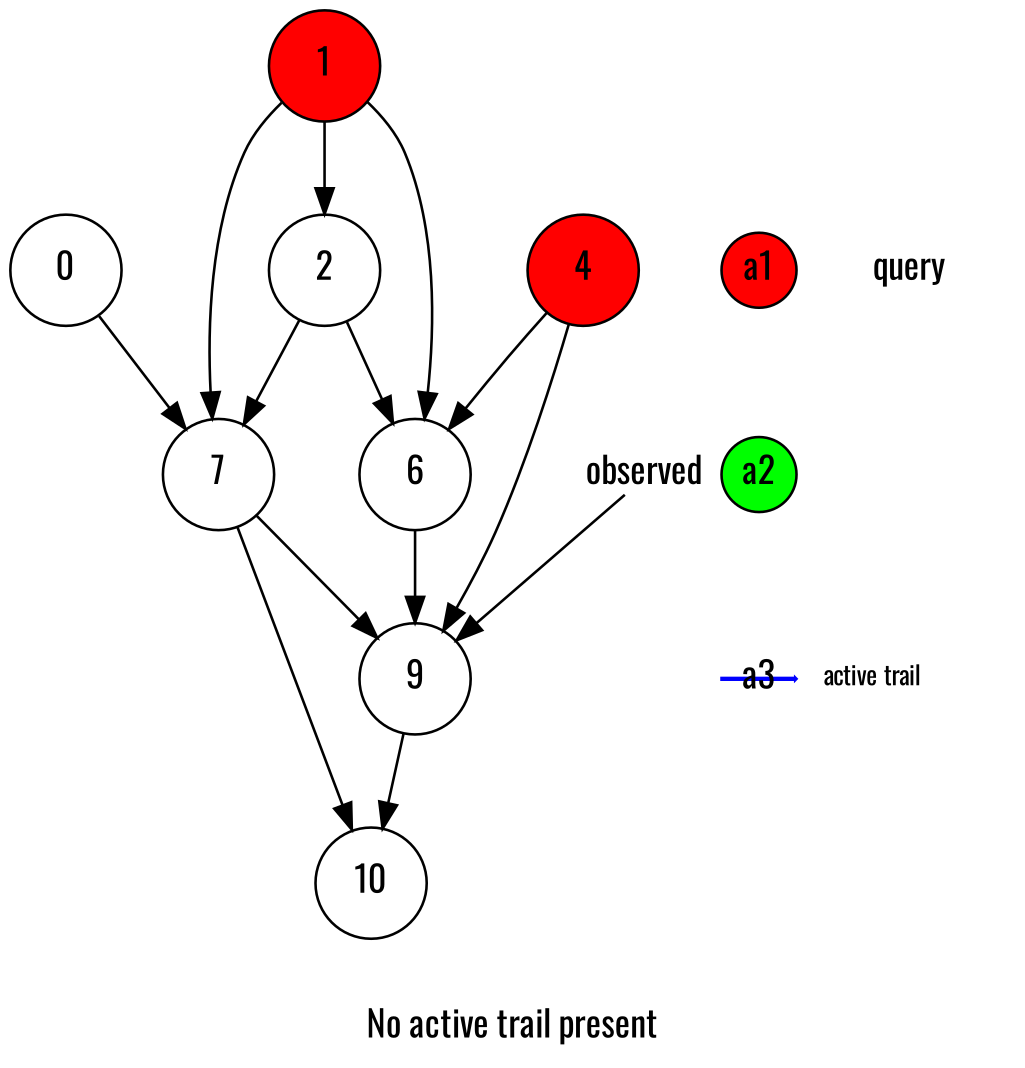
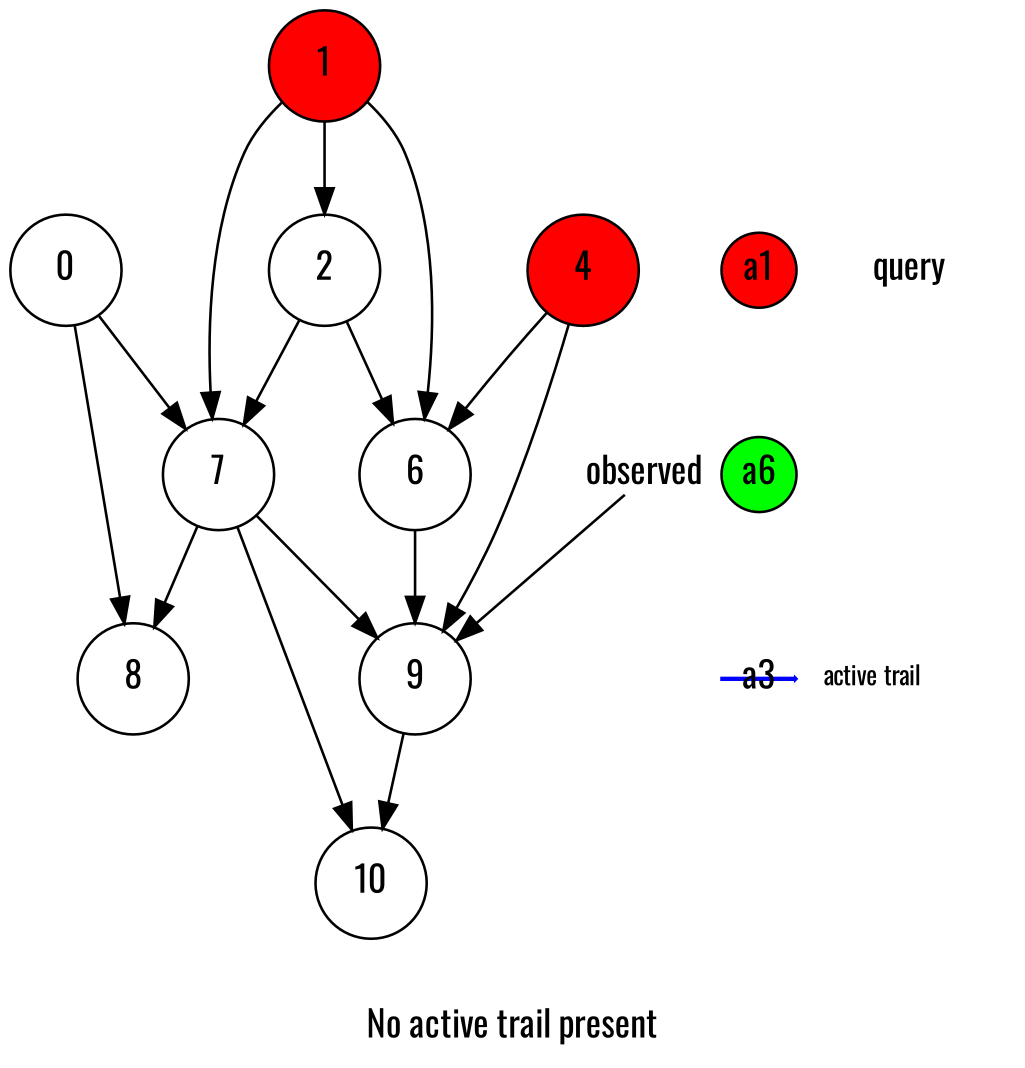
(759, 475) -> (759, 475)
none -> (133, 679)
